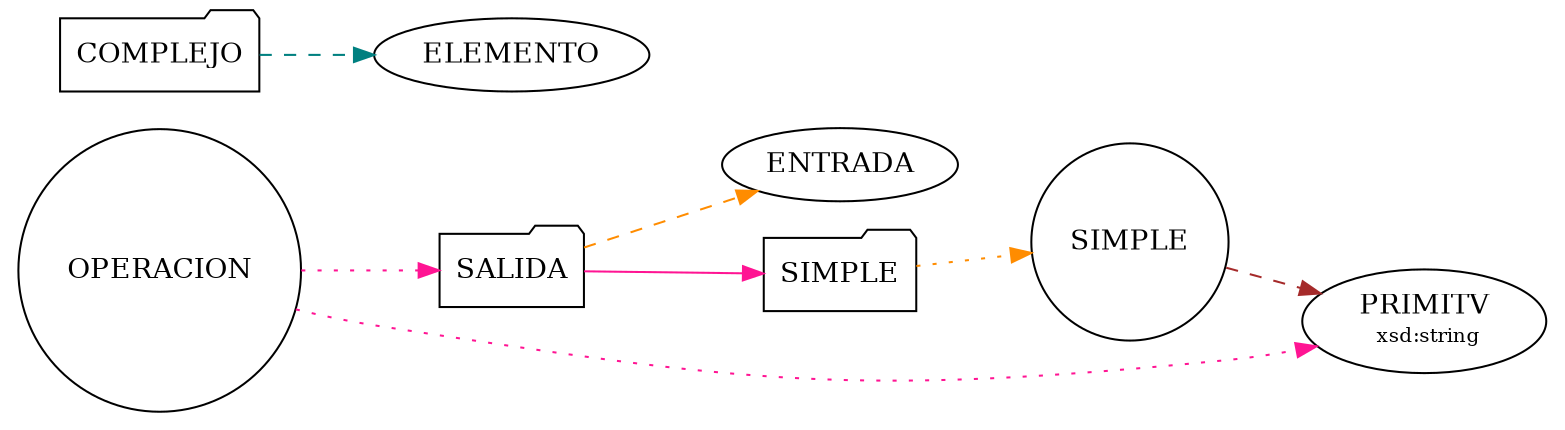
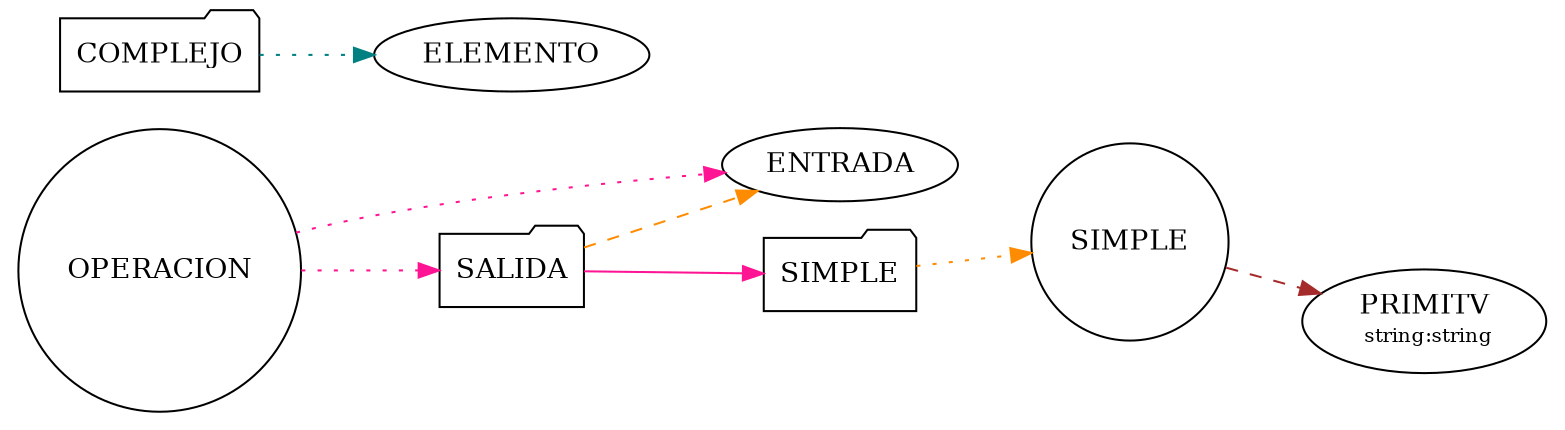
(307, 55) -> (307, 55)
(1429, 336) -> (1429, 336)
(794, 378) -> (499, 196)
